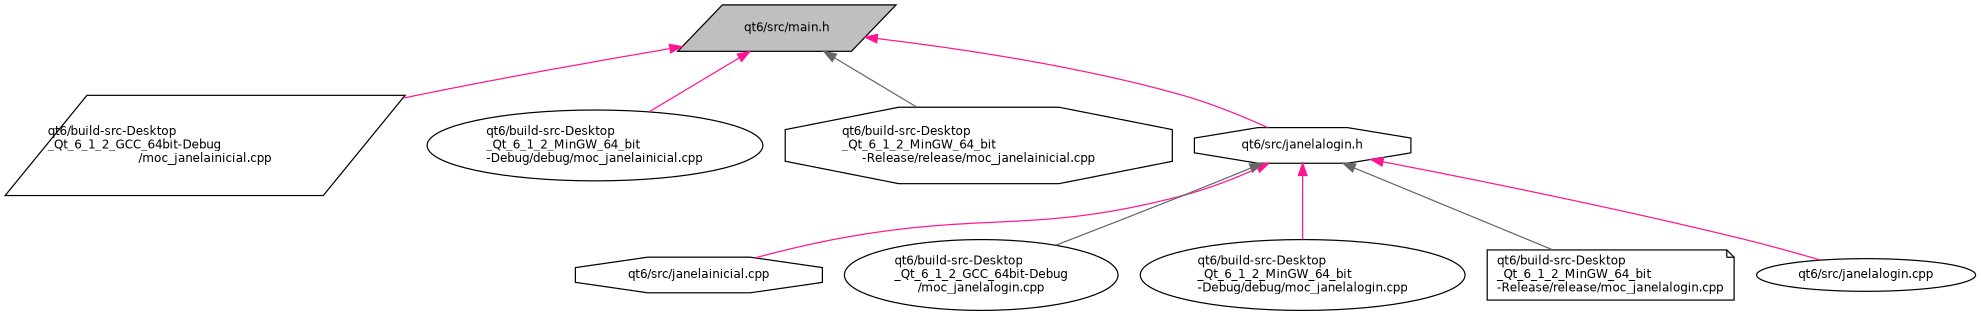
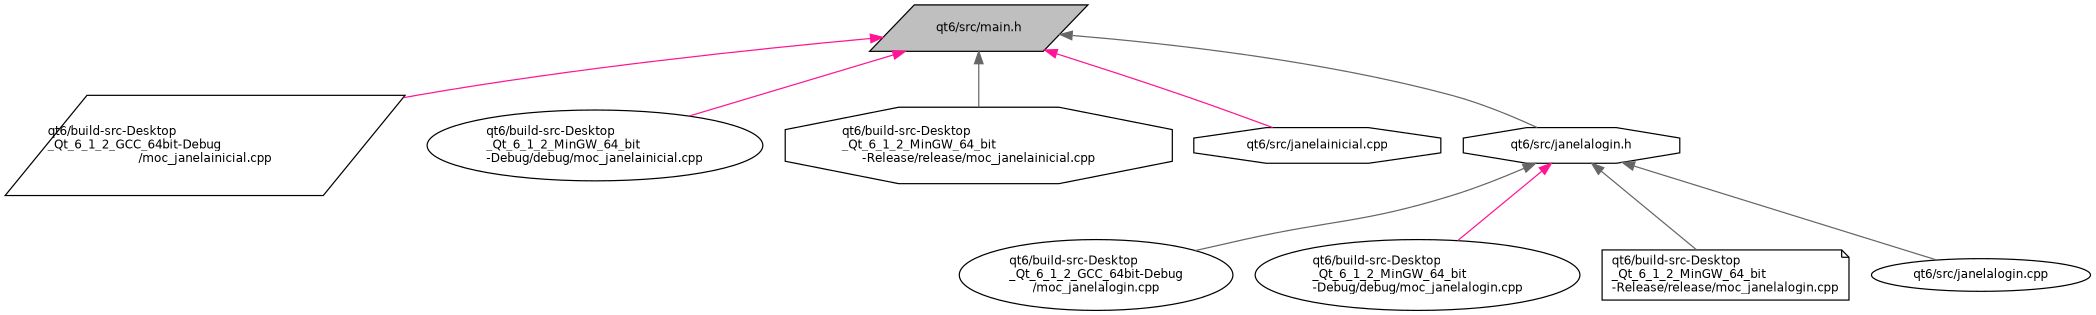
(1076, 70) -> (1309, 65)
(1603, 207) -> (1785, 213)
(1008, 222) -> (1165, 89)
